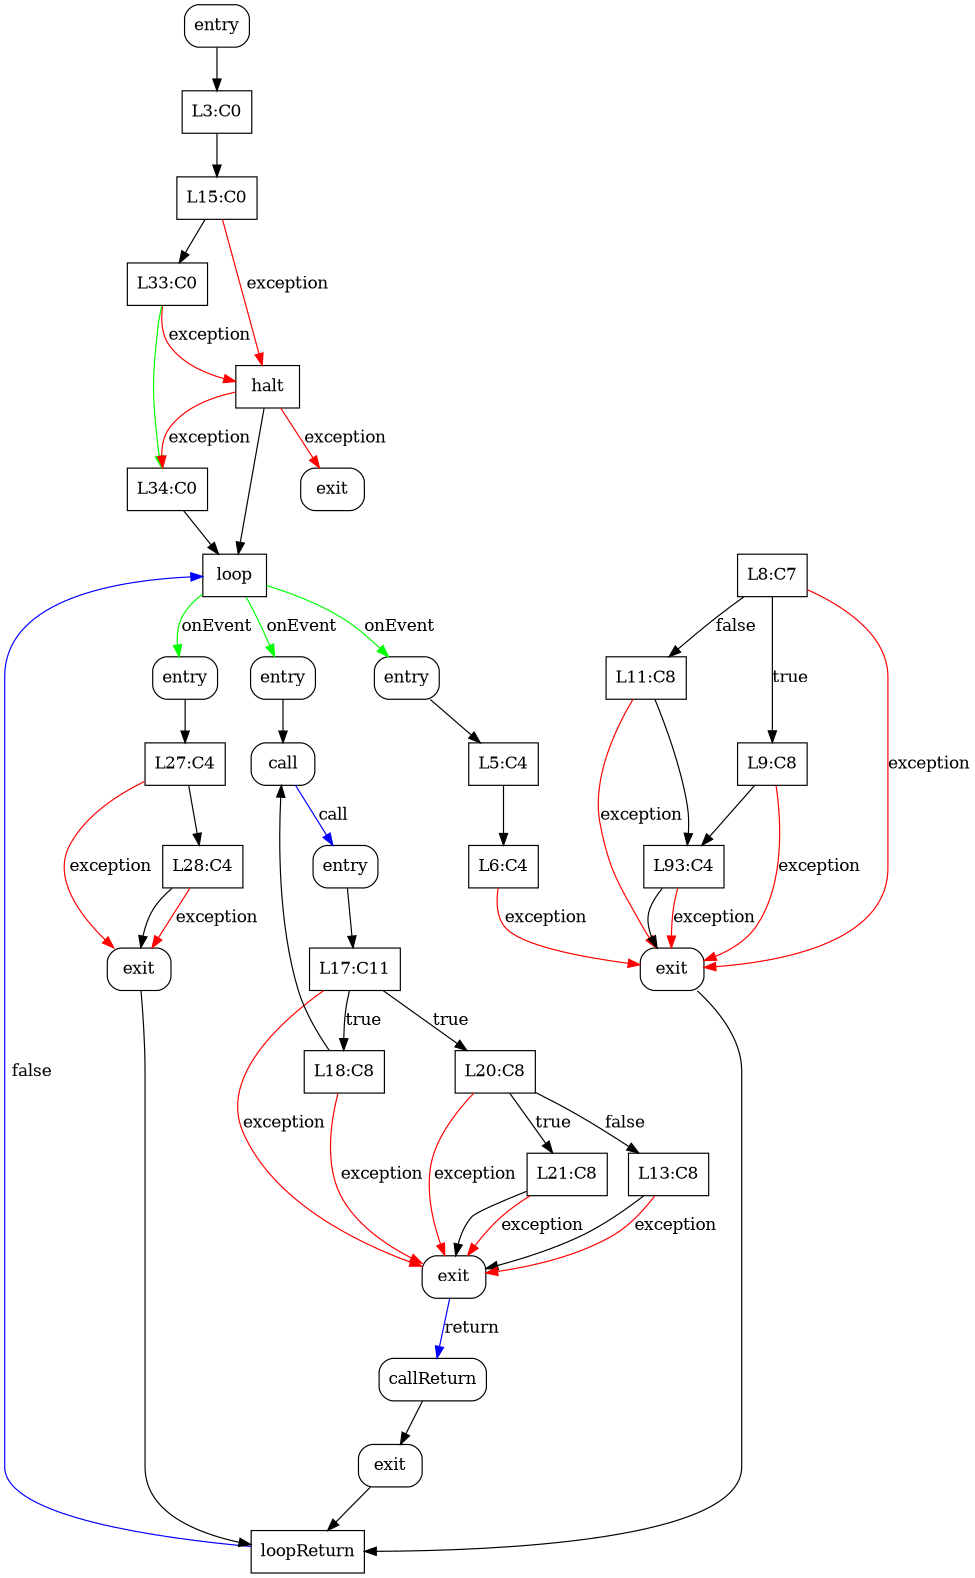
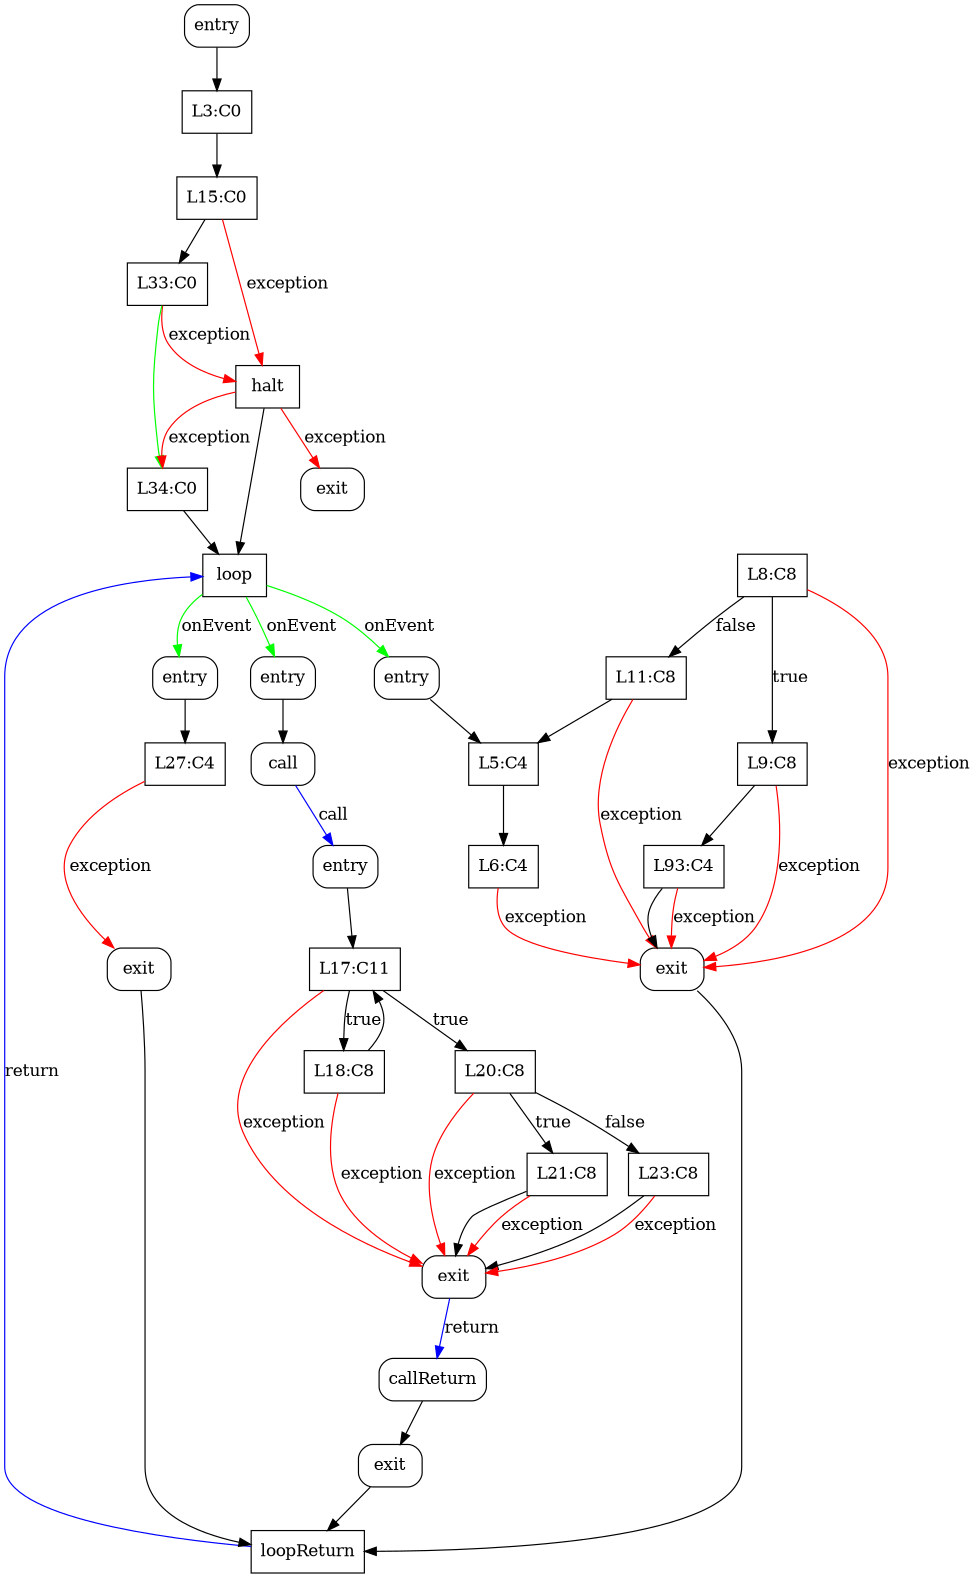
(772, 575) -> (772, 575)
(678, 765) -> (580, 718)
(203, 867) -> none
(285, 928) -> (383, 1028)
(32, 1072) -> (32, 1072)
(669, 1174) -> (669, 1174)
